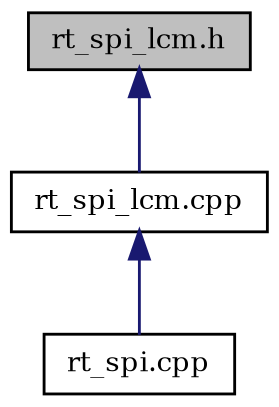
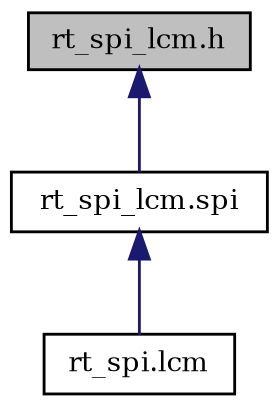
(139, 202) -> (139, 202)
(139, 364) -> (139, 364)
